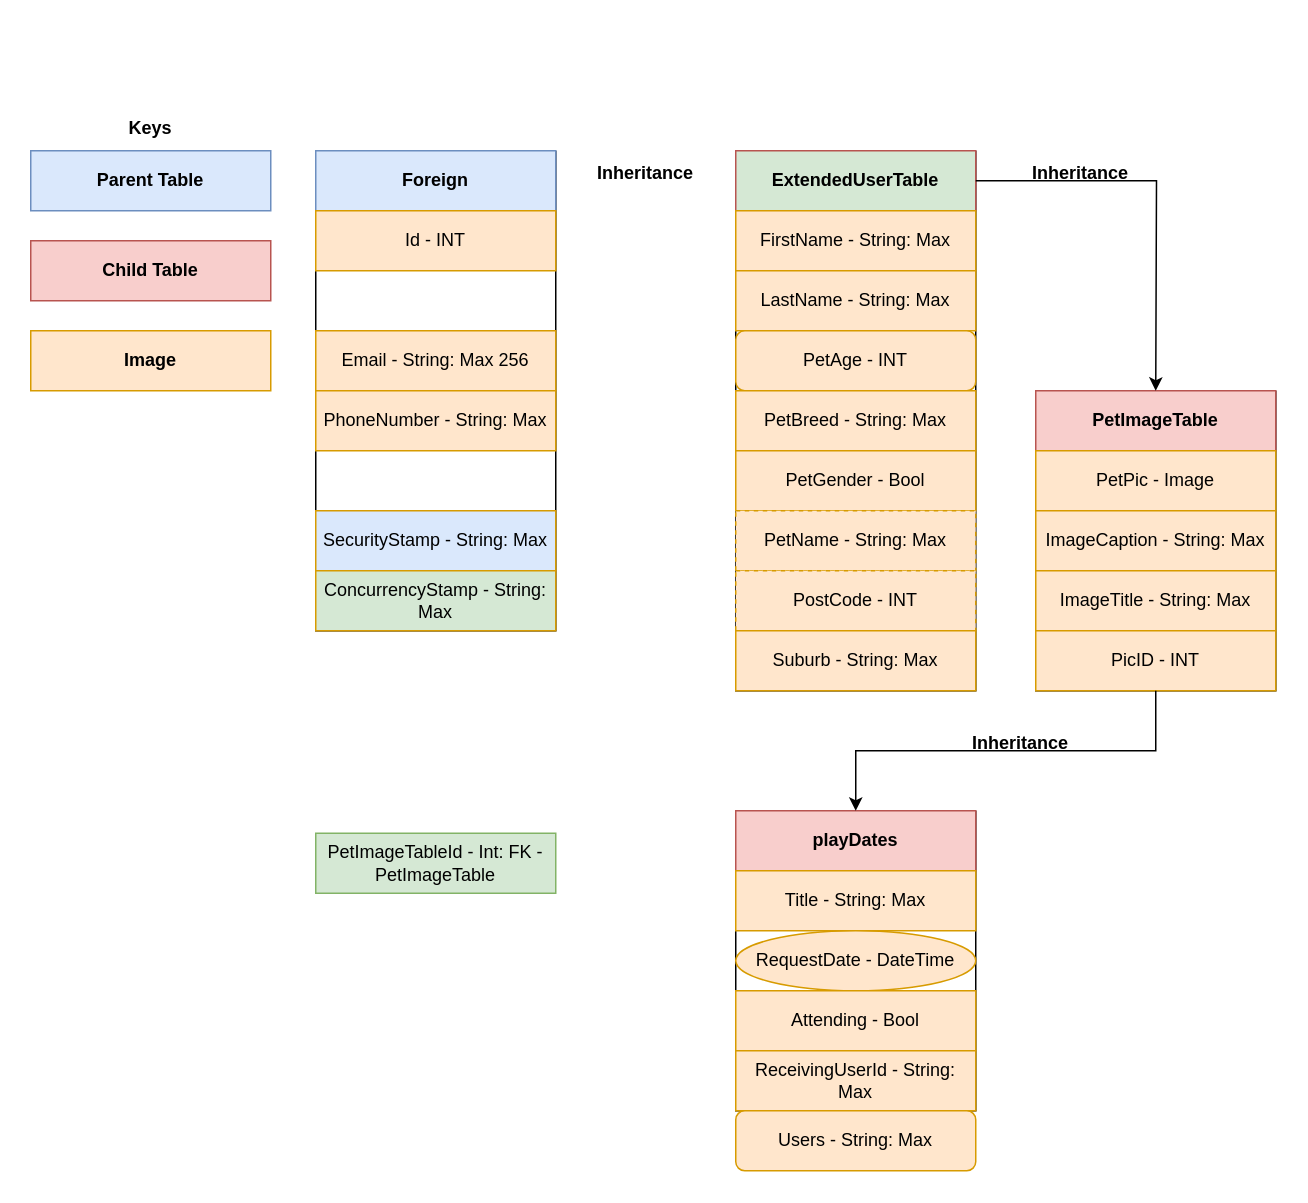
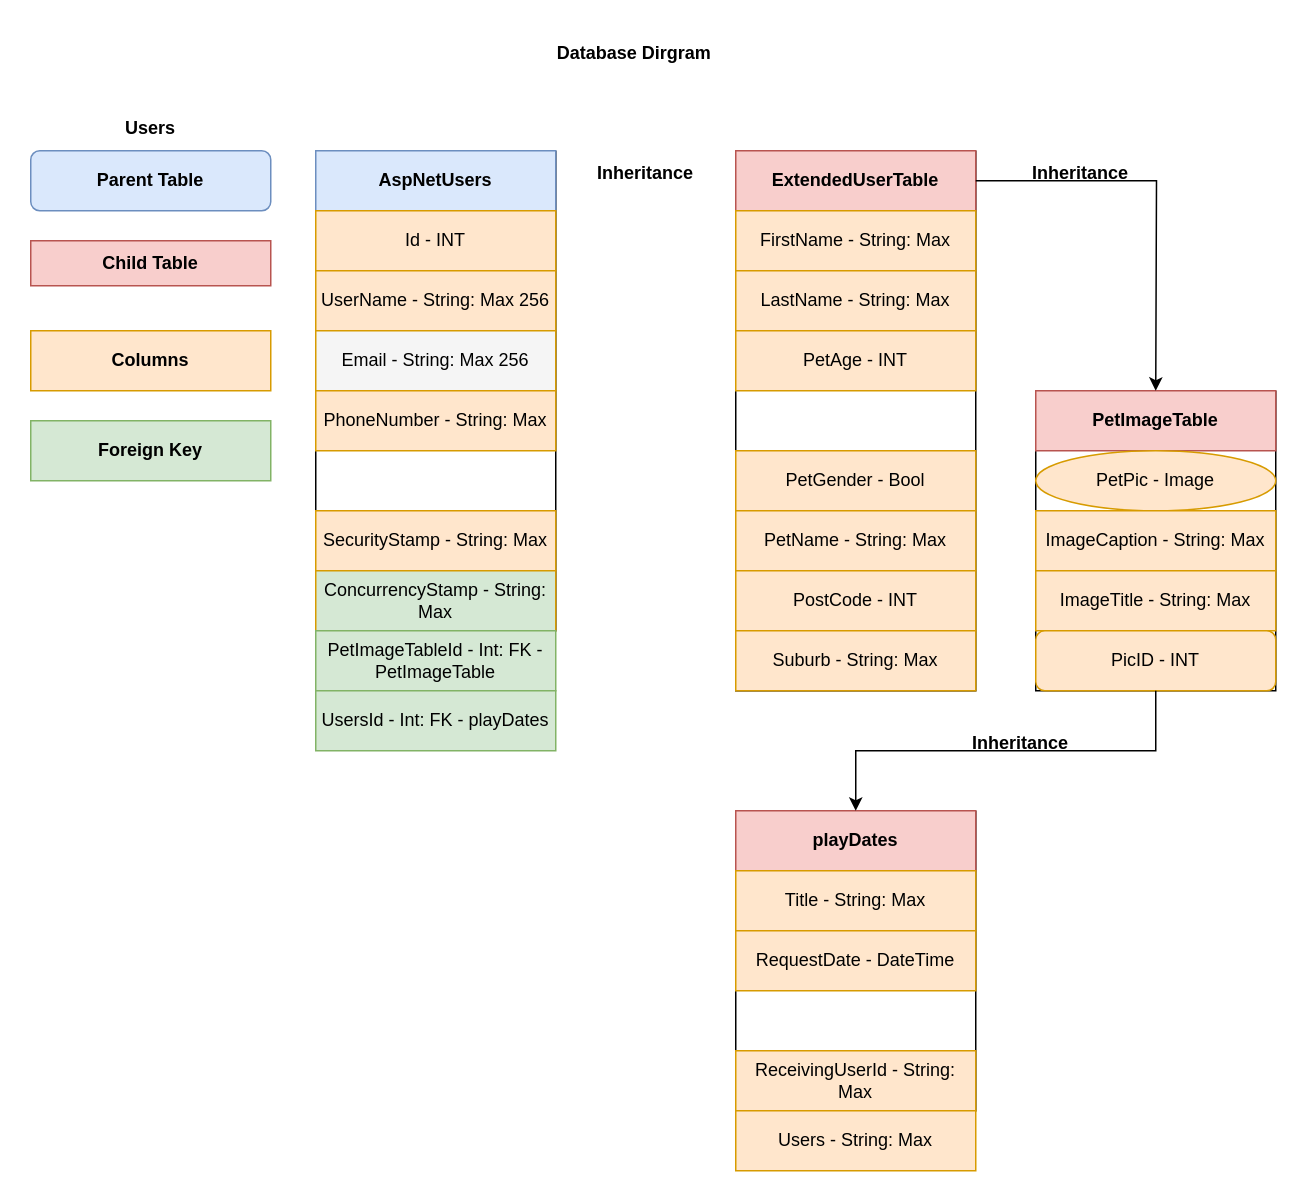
none -> (642, 53)
(151, 128) -> (151, 128)
(151, 181) -> (151, 181)
(436, 181) -> (436, 181)
(856, 181) -> (856, 181)
(151, 271) -> (151, 263)
none -> (436, 301)
(151, 361) -> (151, 361)
(436, 361) -> (436, 361)
(856, 361) -> (856, 361)
(856, 421) -> none
none -> (151, 451)
(1156, 481) -> (1156, 481)
(436, 541) -> (436, 541)
(856, 541) -> (856, 541)
(856, 601) -> (856, 601)
(1156, 661) -> (1156, 661)
none -> (436, 721)
(436, 863) -> (436, 661)
(856, 961) -> (856, 961)
(856, 1021) -> none
(856, 1141) -> (856, 1141)
